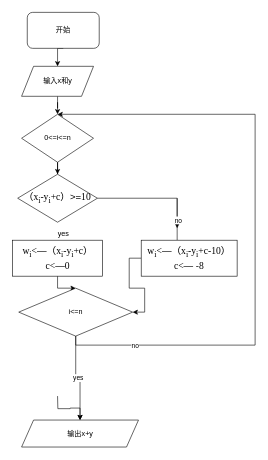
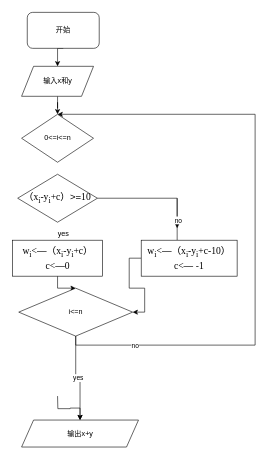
(58, 170) -> none
(189, 258) -> (189, 258)
